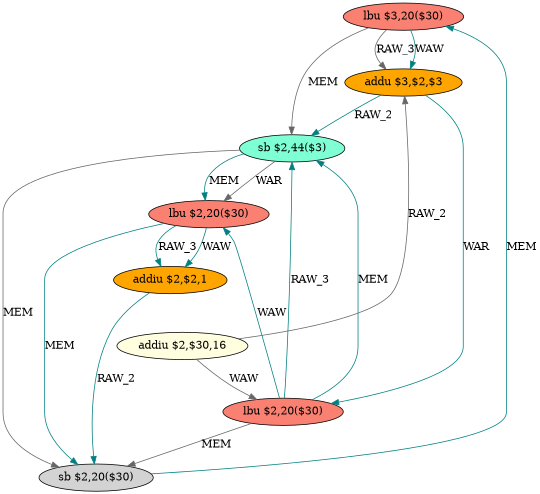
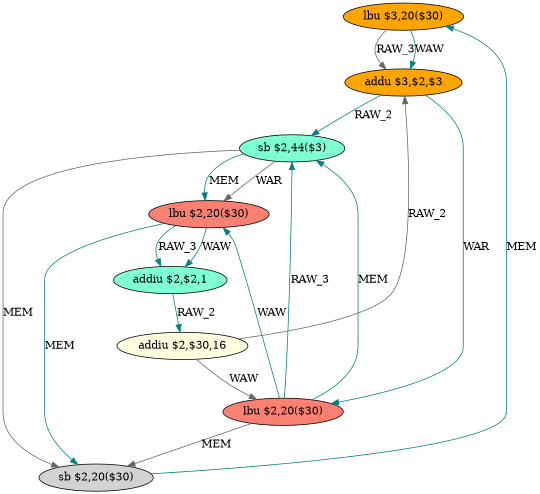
(403, 17) -> (403, 17)
(312, 64) -> none
(170, 280) -> (170, 280)
(98, 366) -> (176, 309)
